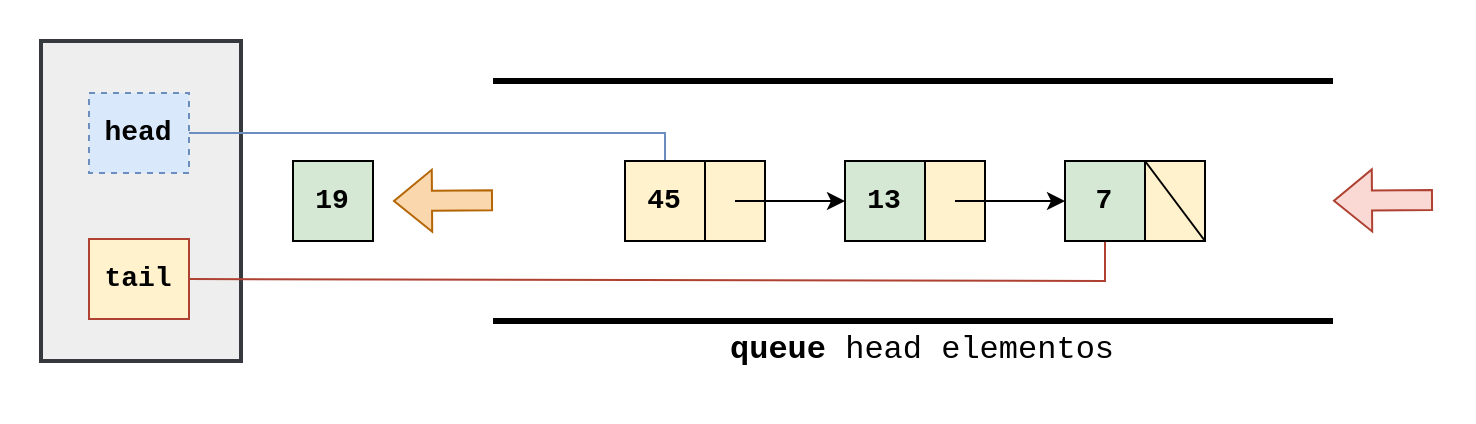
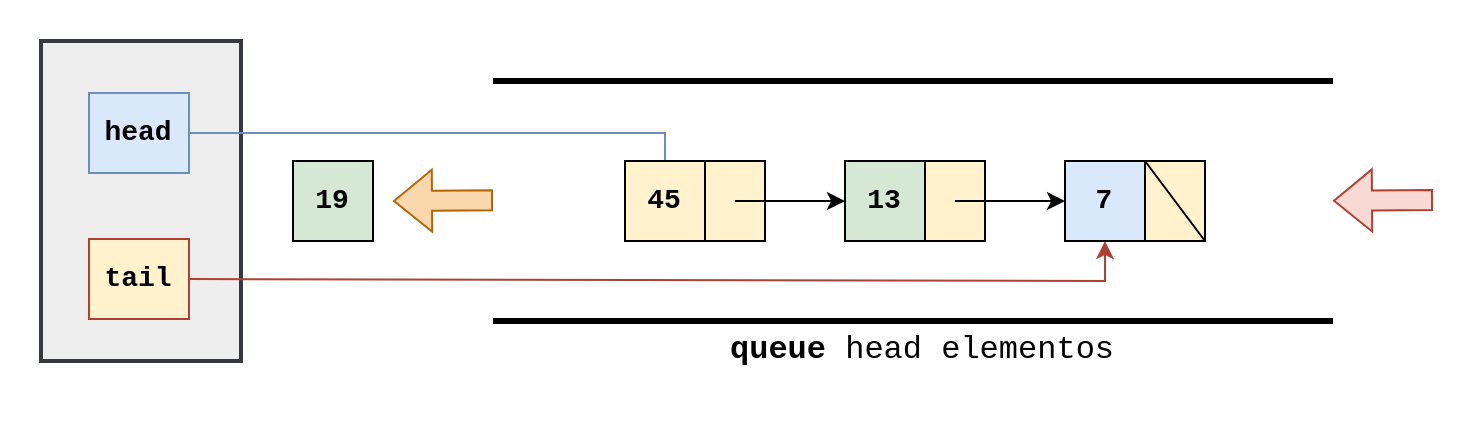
(139, 133) -> (139, 133)
(1105, 201) -> (1105, 201)
(1105, 250) -> (1105, 256)
